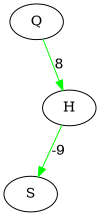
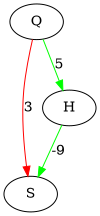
(59, 65) -> (59, 65)
none -> (23, 103)
